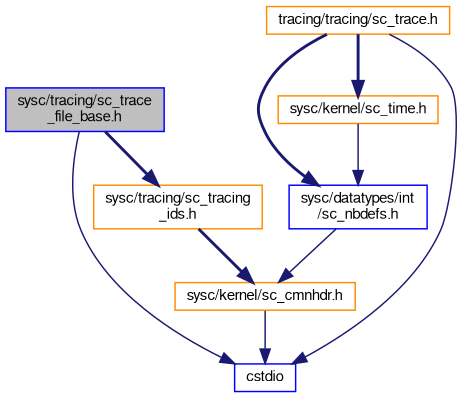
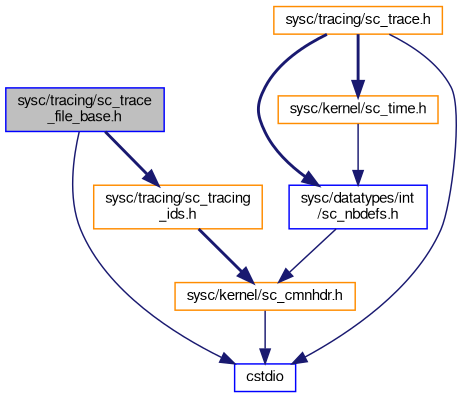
(358, 20) -> (358, 20)
